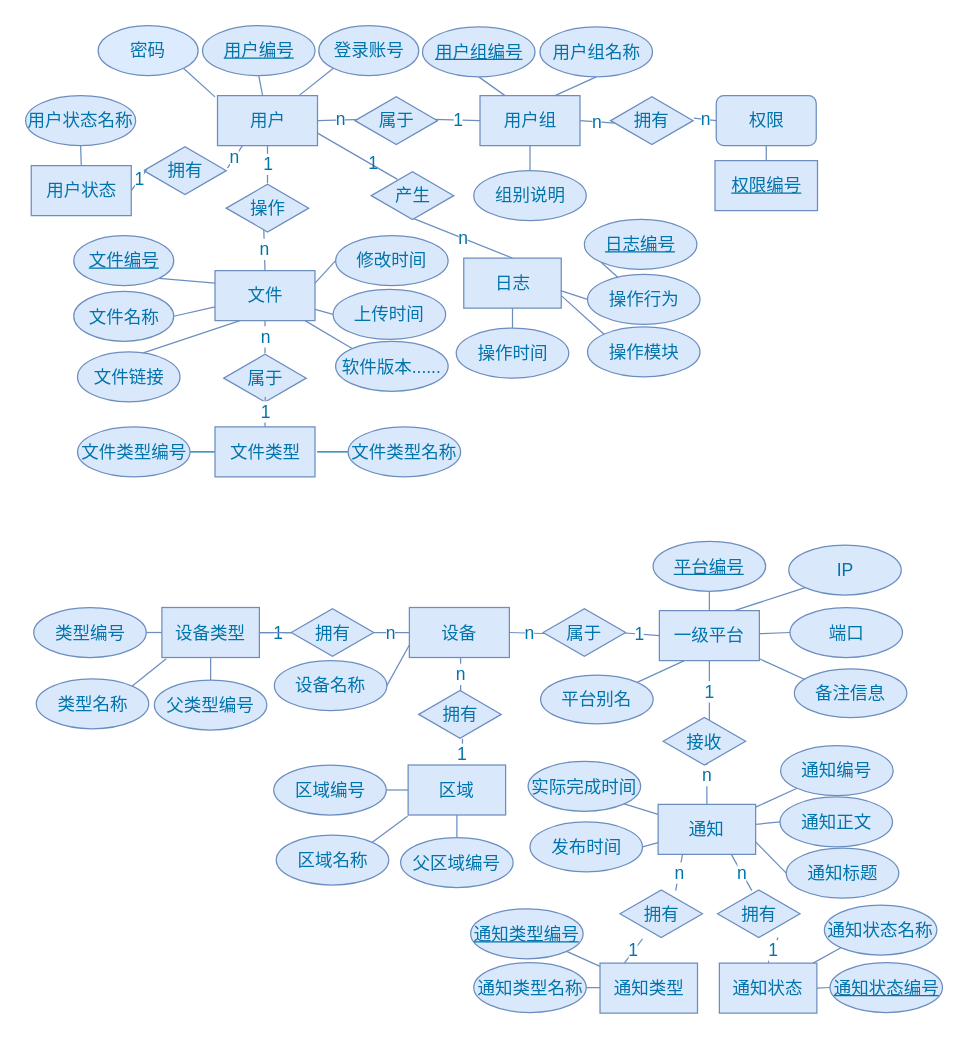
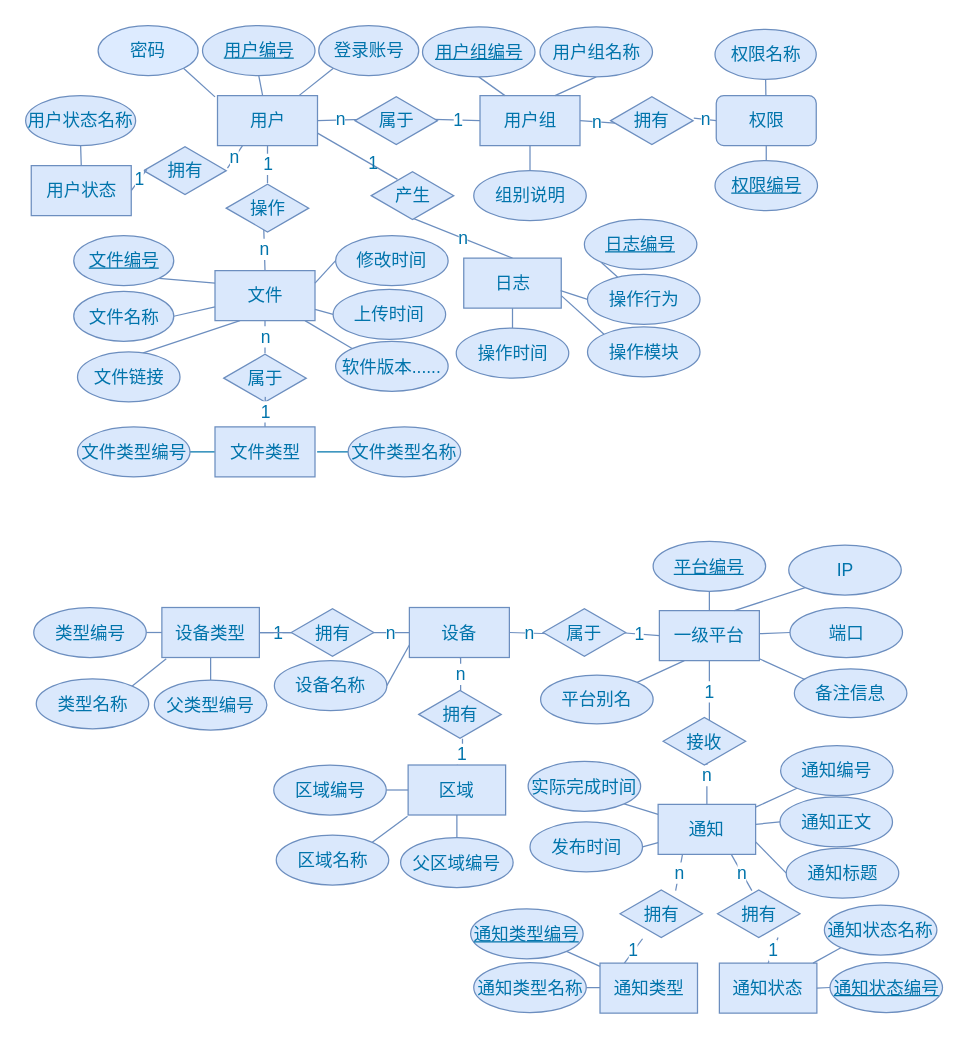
none -> (766, 54)
none -> (766, 88)
(766, 186) -> (766, 186)
